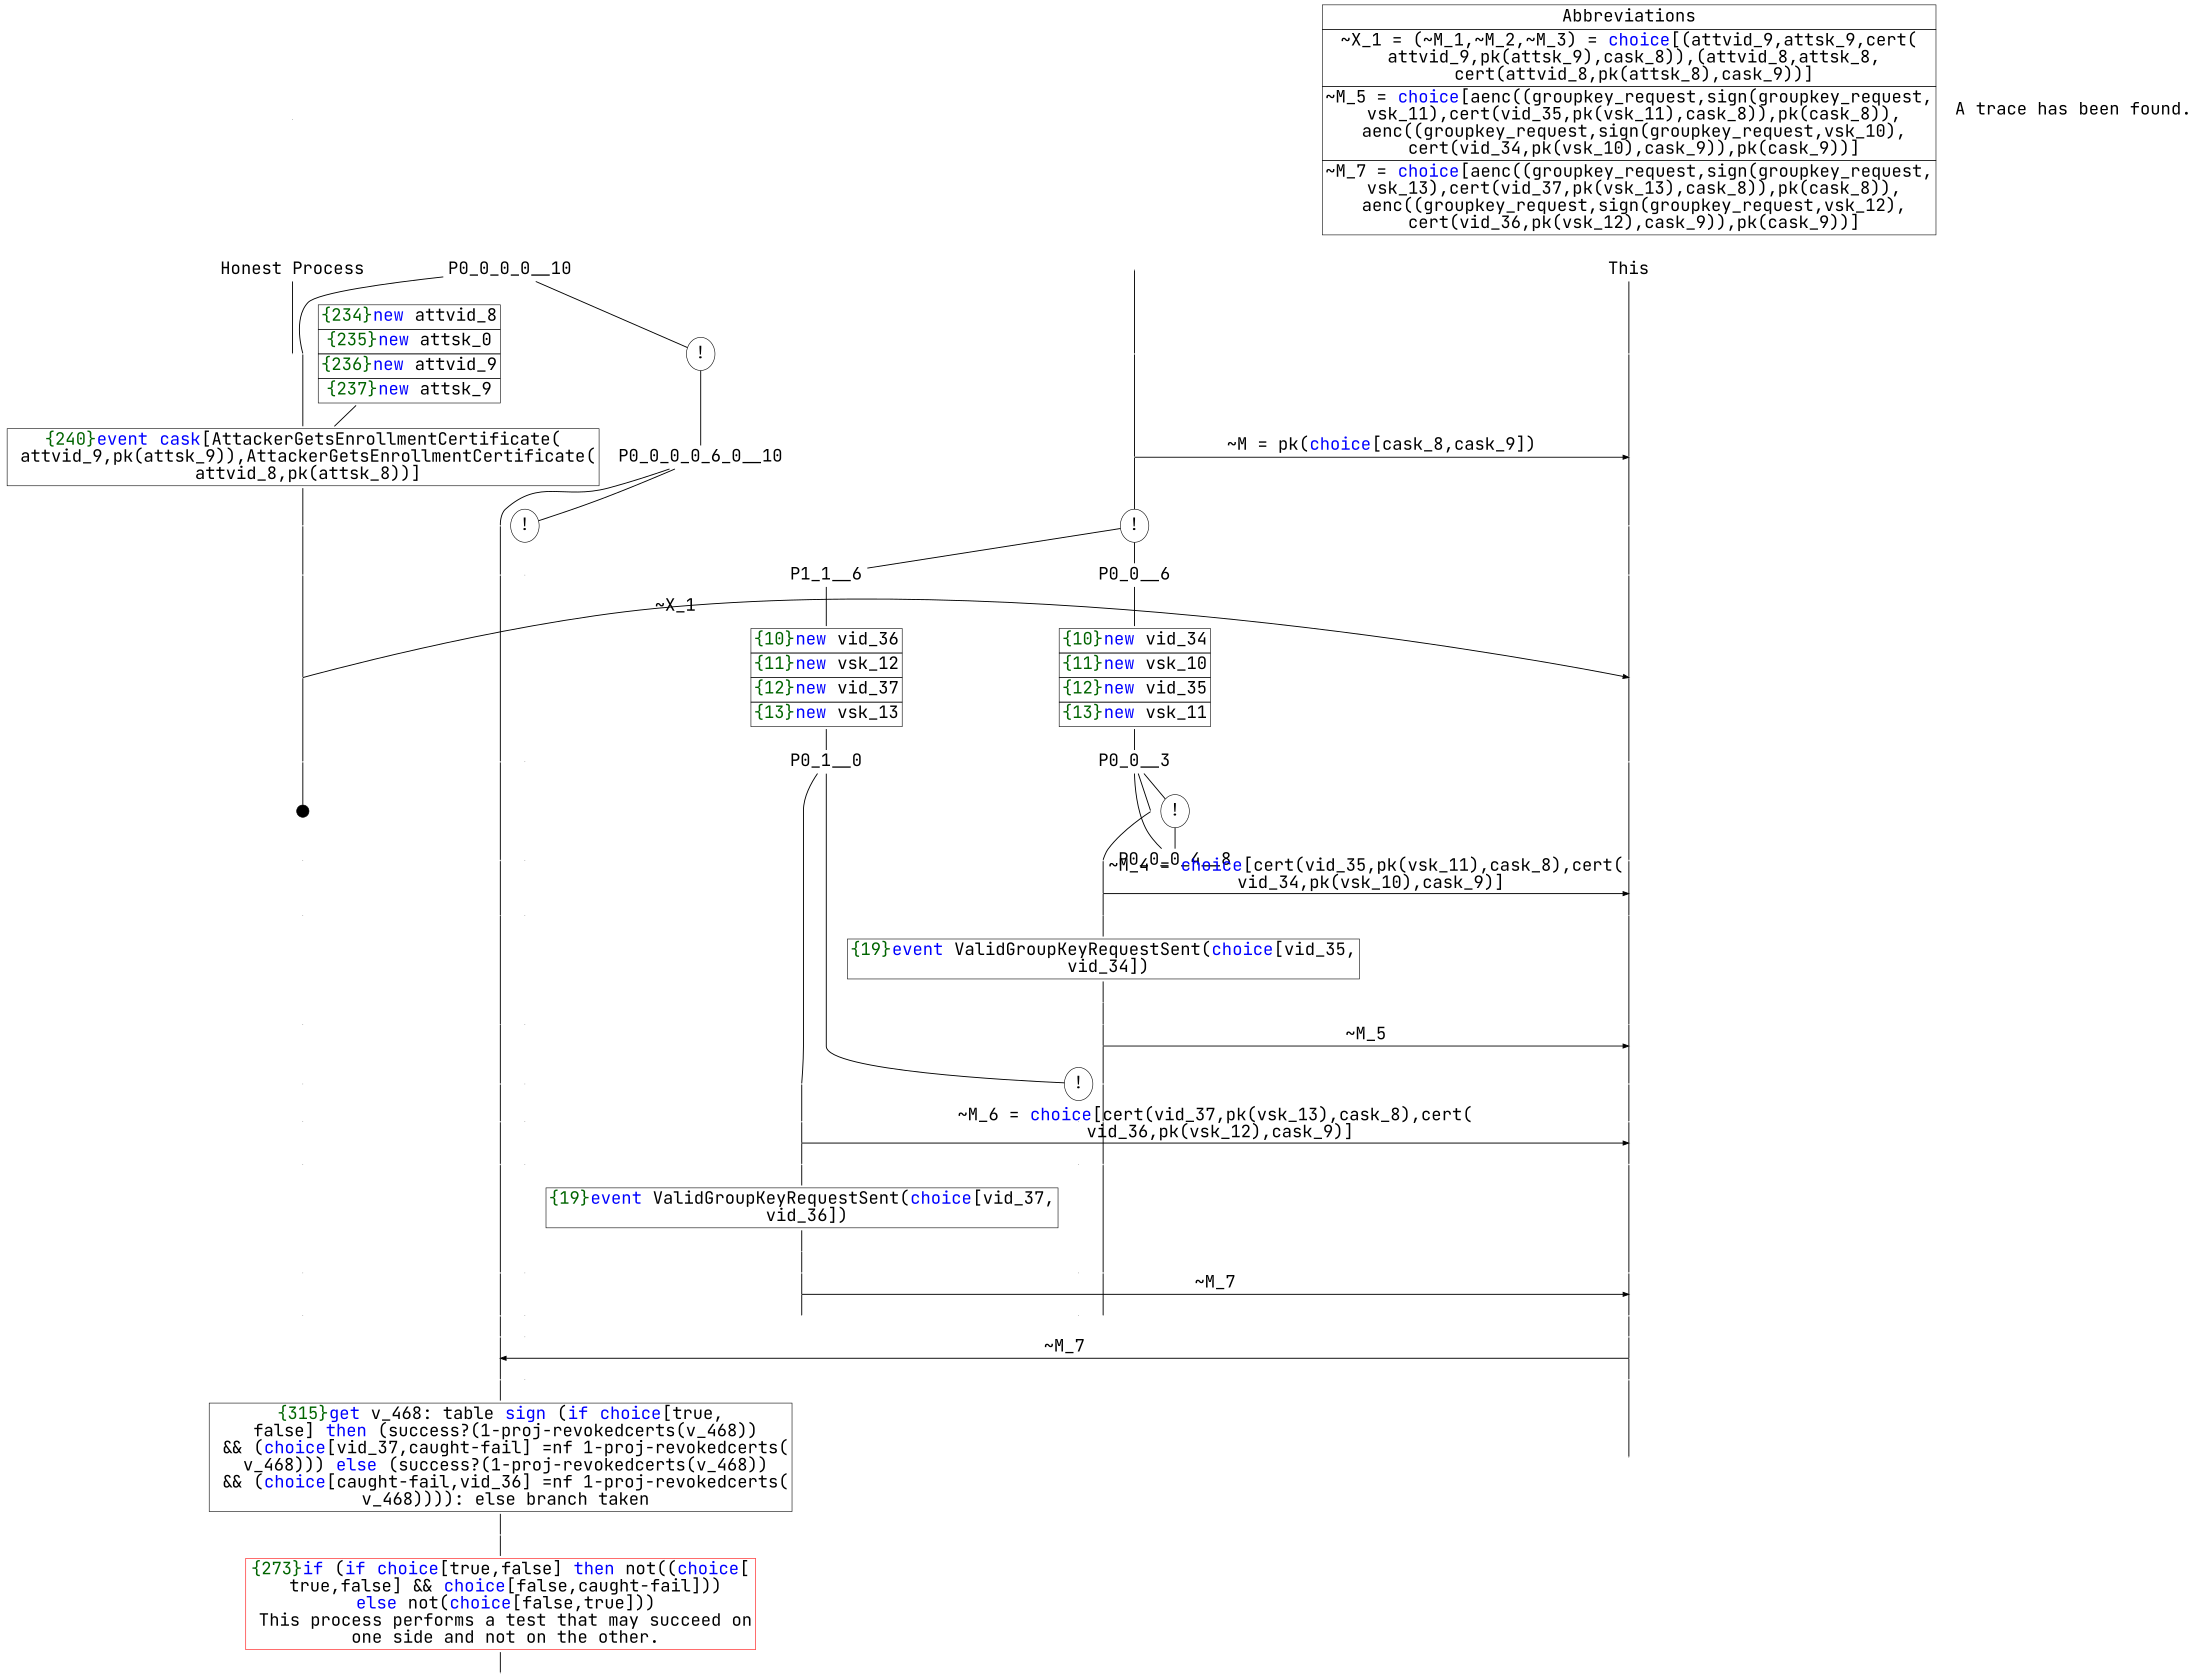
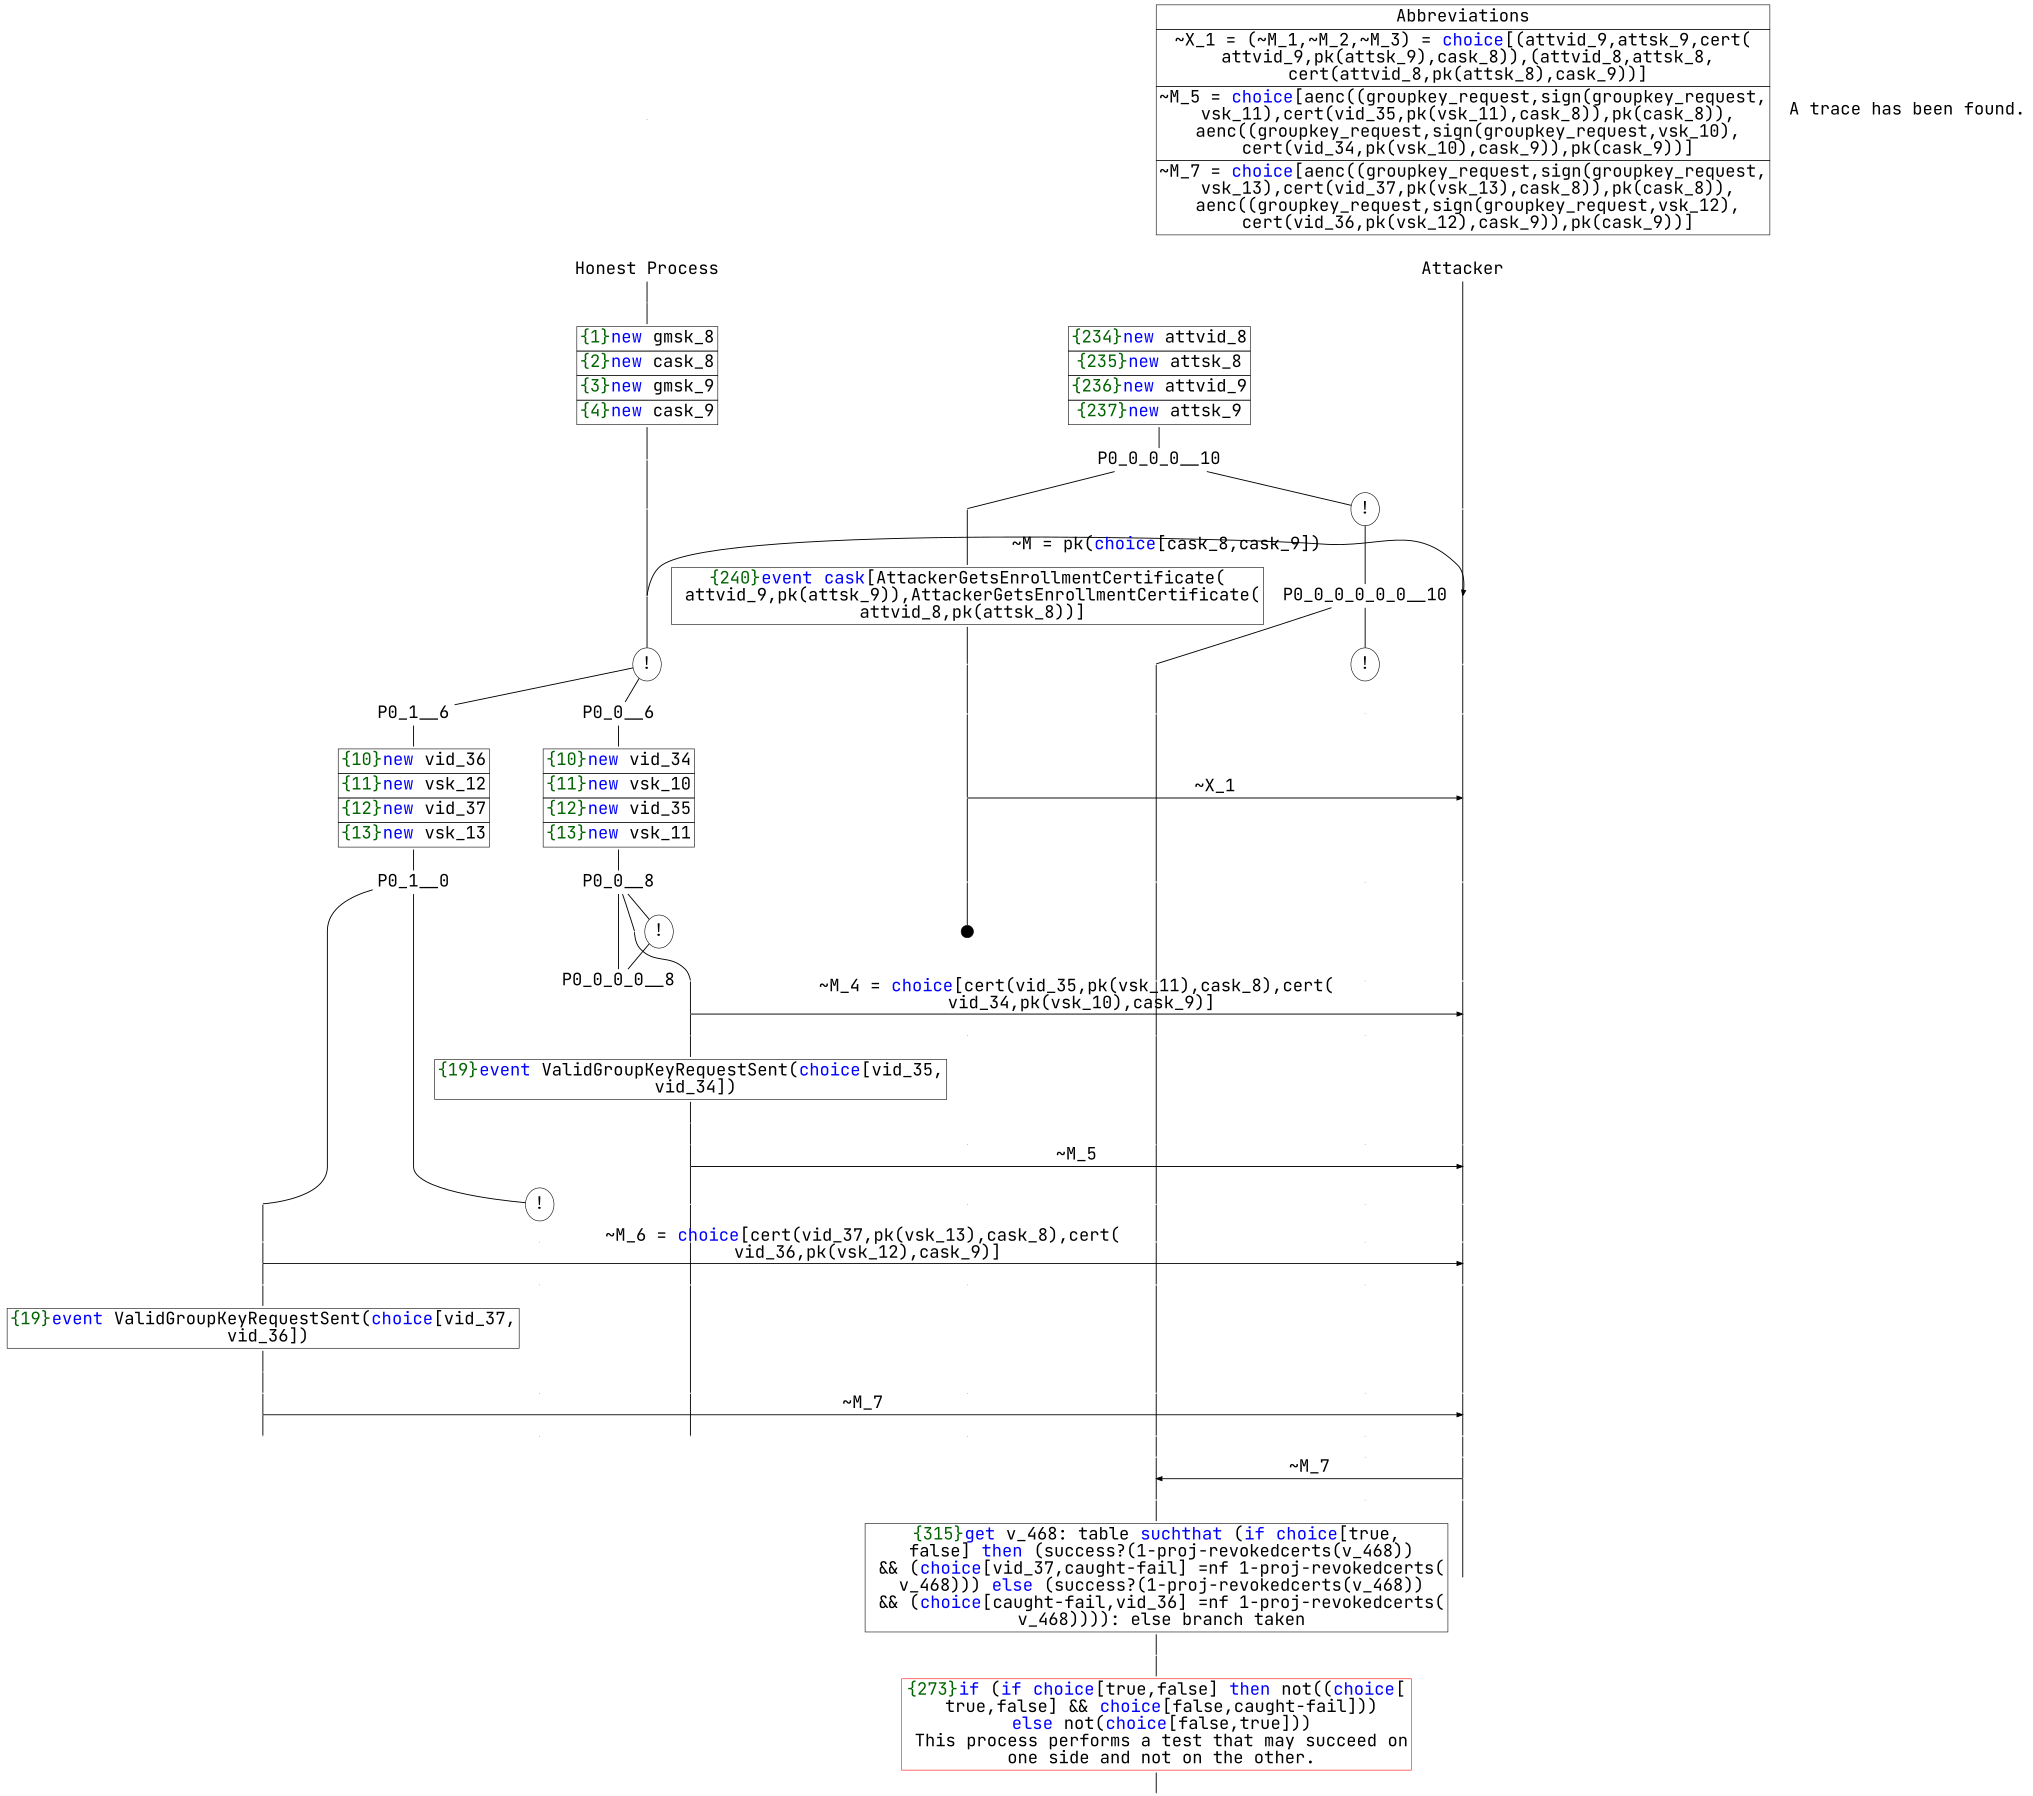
(1629, 270) -> (1463, 270)
(456, 340) -> (1206, 362)
none -> (647, 376)
(345, 416) -> (1159, 438)
(701, 457) -> (1365, 596)
(826, 575) -> (414, 714)
(1135, 762) -> (618, 882)
(1175, 860) -> (618, 981)
(526, 1414) -> (1182, 1534)
